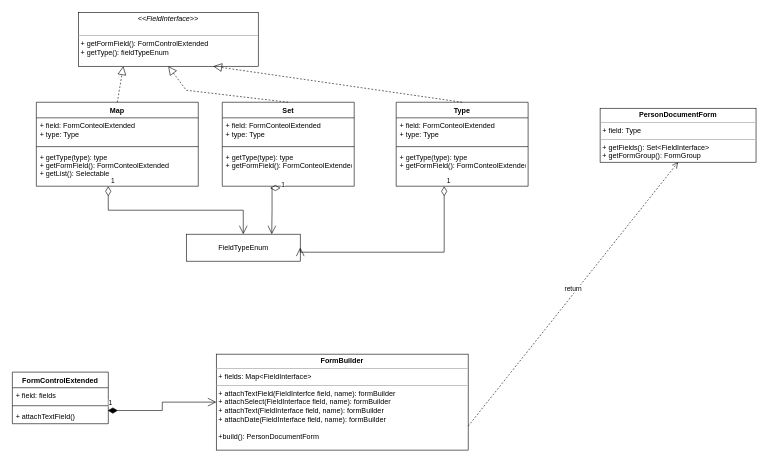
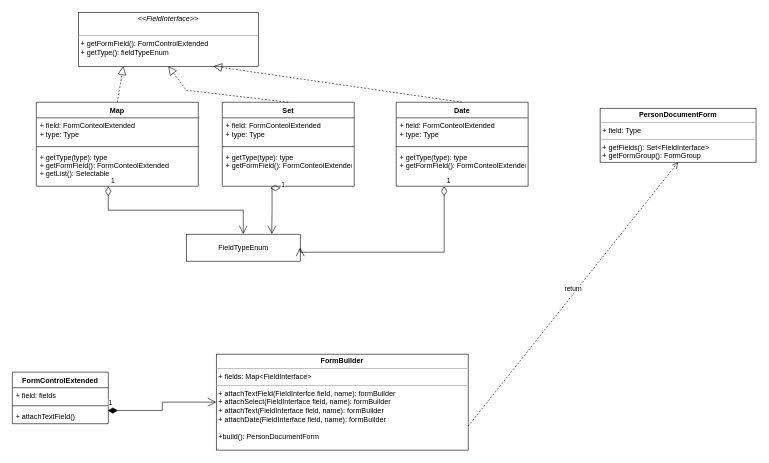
(462, 110) -> (462, 110)
